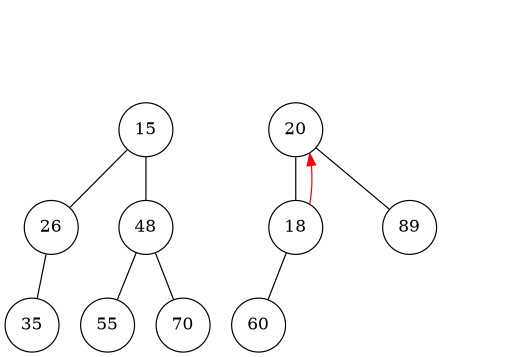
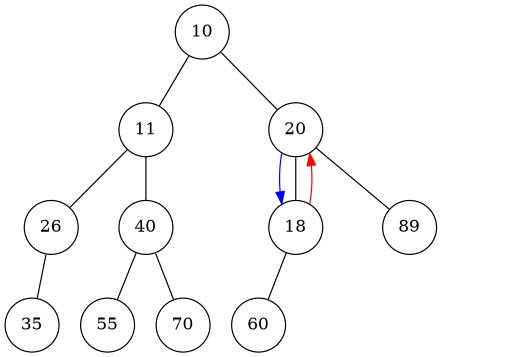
none -> (202, 32)
(146, 130) -> (146, 130)
none -> (280, 173)
(146, 227) -> (146, 227)
